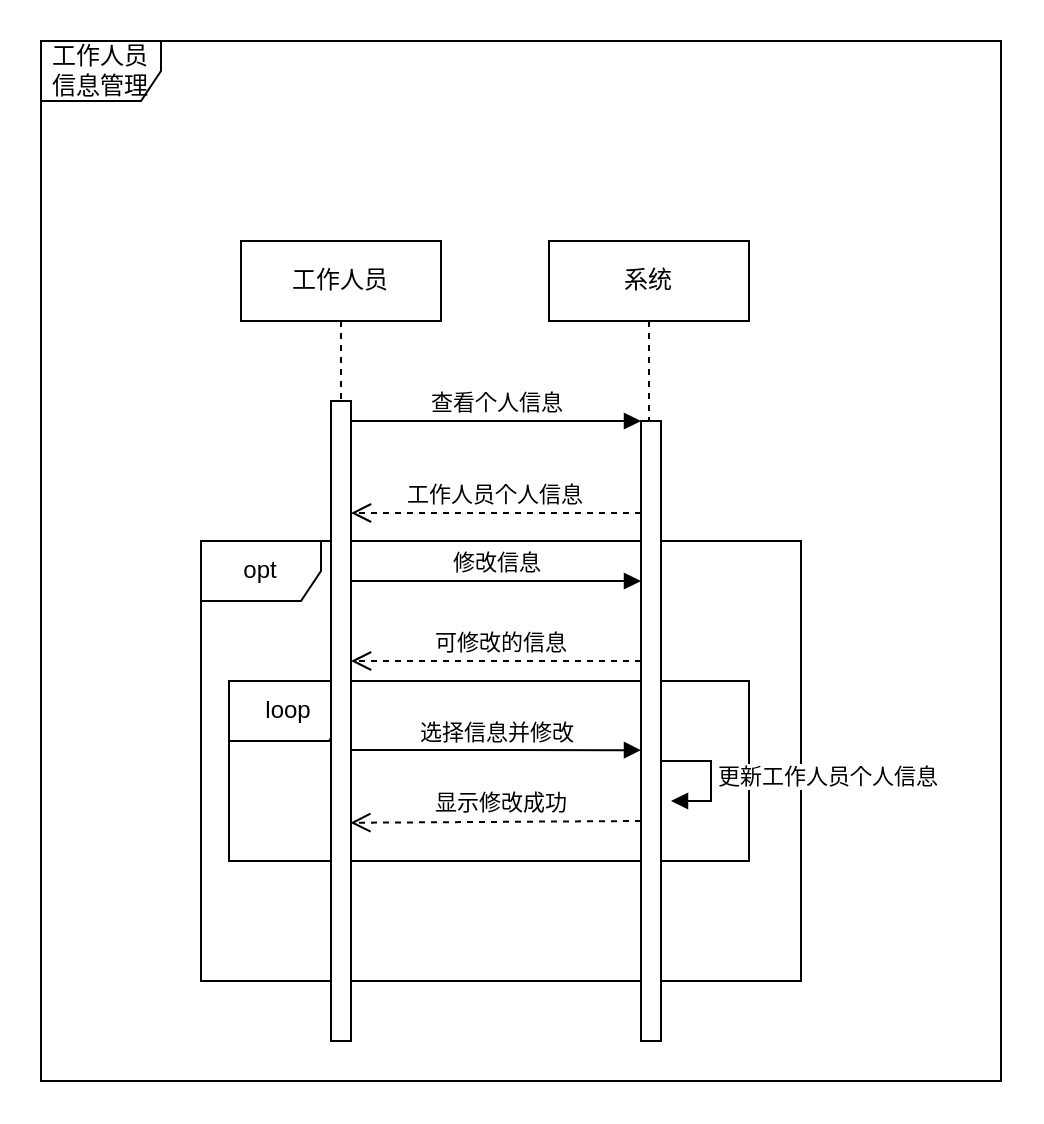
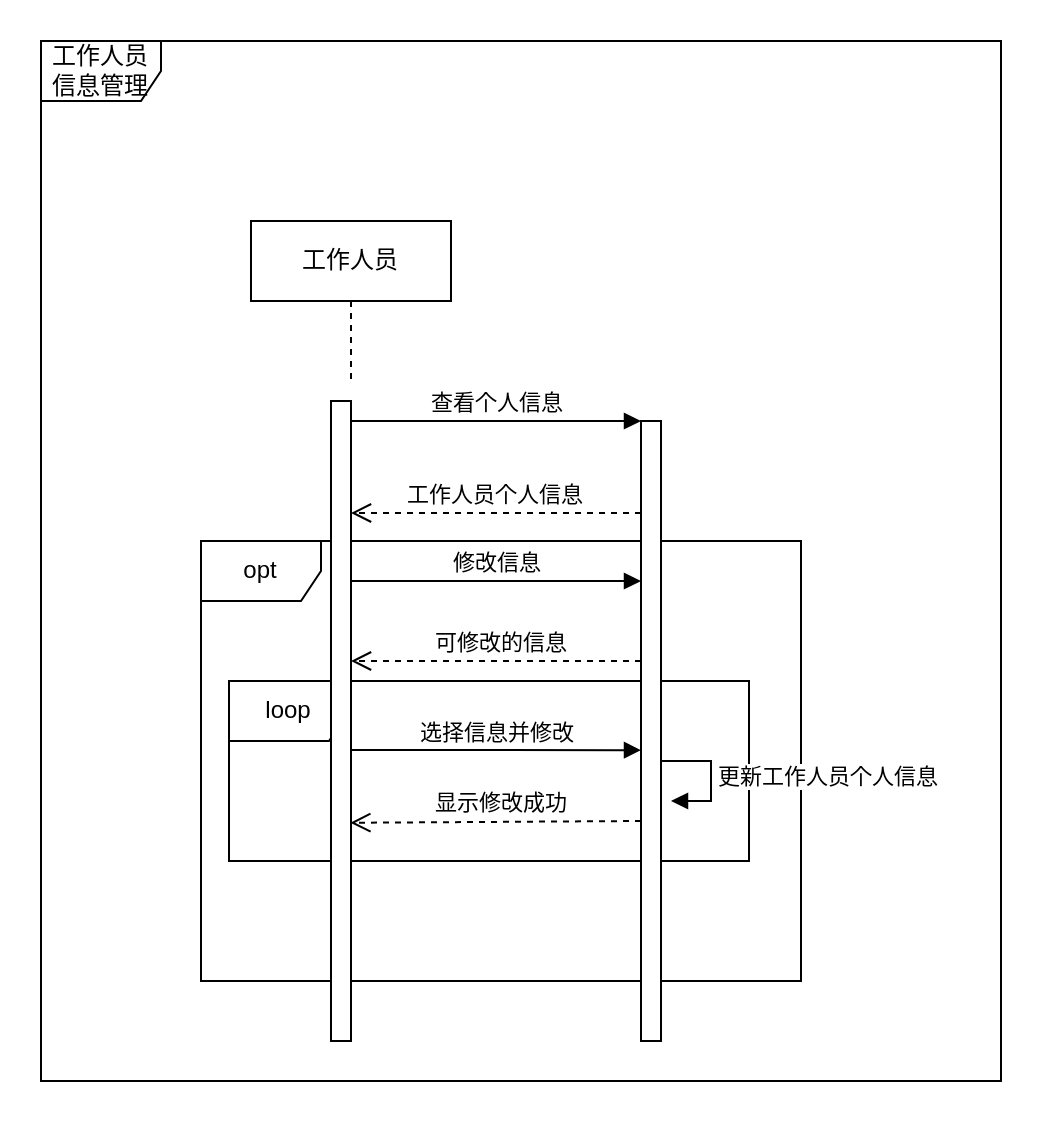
(341, 321) -> (351, 301)
(649, 331) -> none
